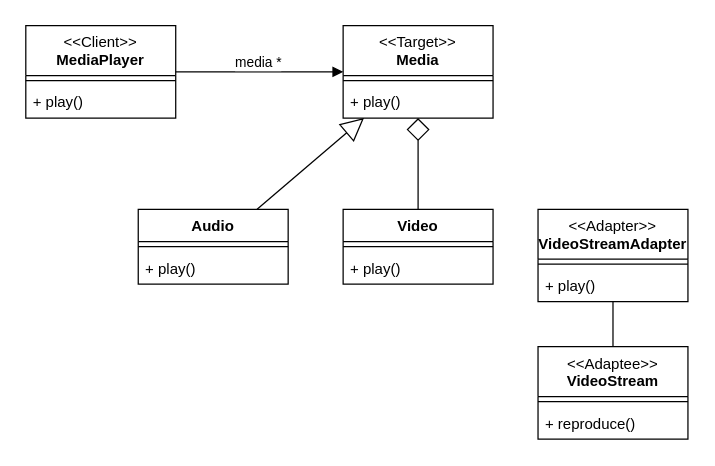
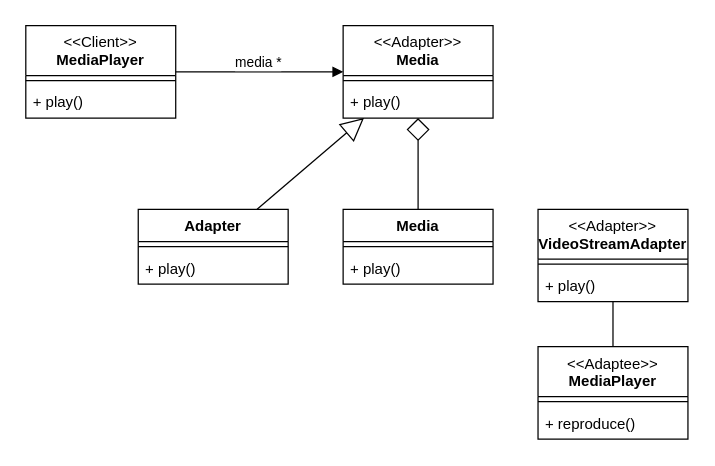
(418, 52) -> (418, 52)
(213, 227) -> (213, 227)
(418, 227) -> (418, 227)
(613, 374) -> (613, 374)
